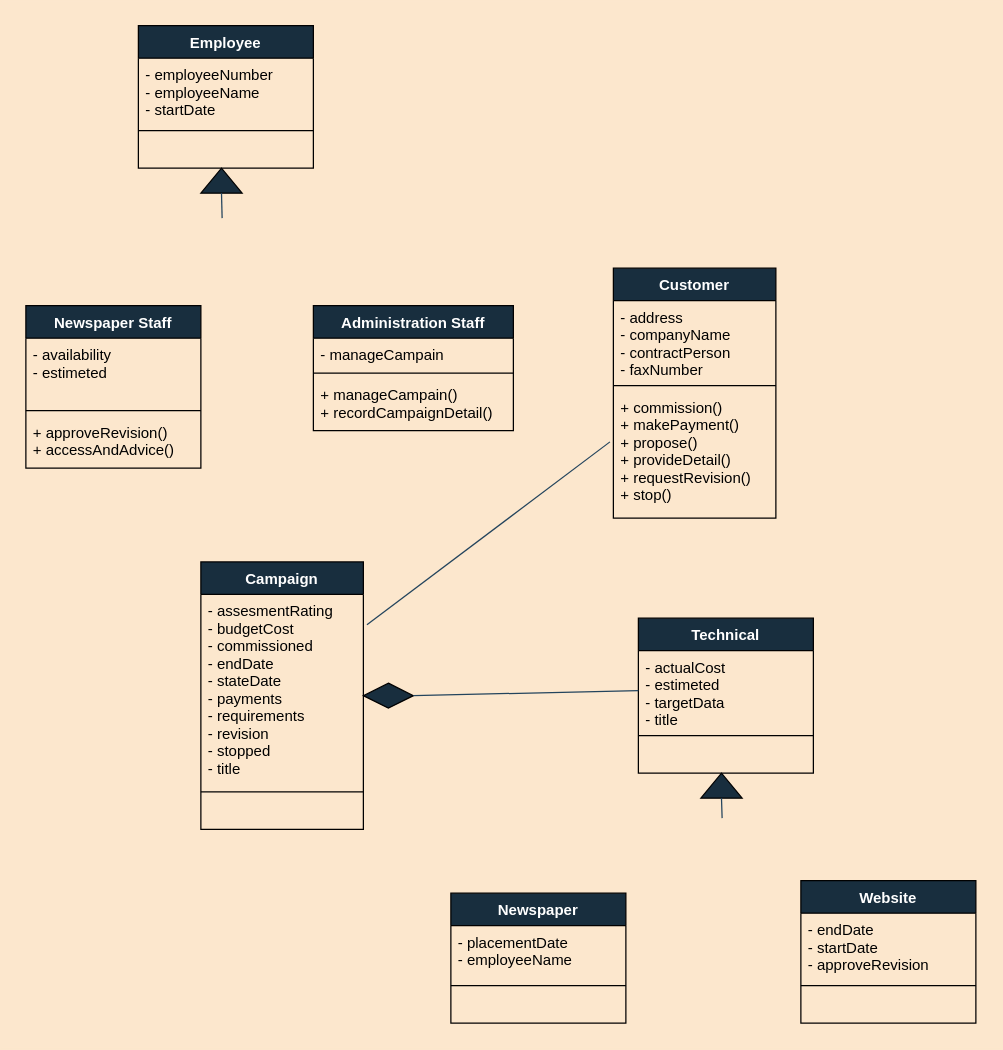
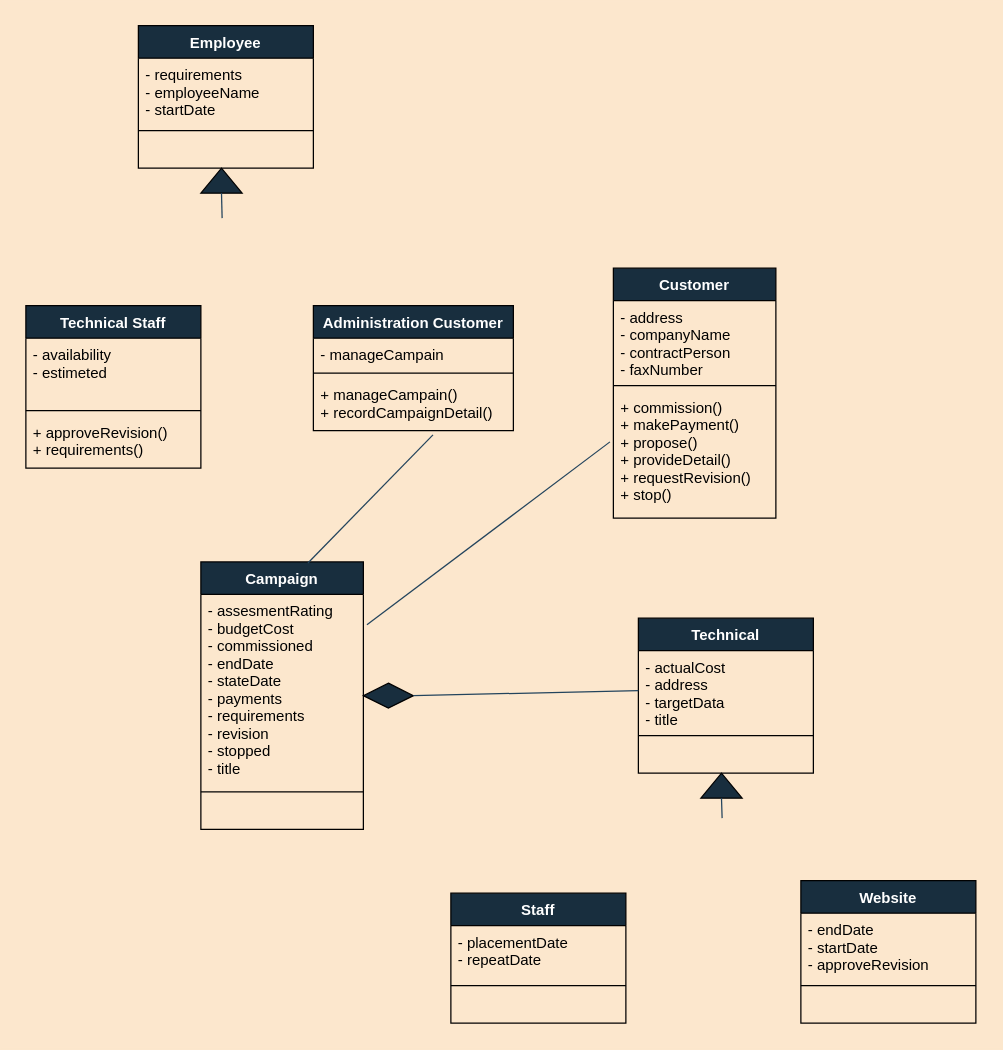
(208, 75) -> (200, 75)
(113, 323) -> (113, 323)
(413, 323) -> (413, 323)
(106, 433) -> (106, 433)
none -> (370, 499)
(692, 668) -> (692, 668)
(538, 910) -> (538, 910)
(517, 943) -> (517, 943)
